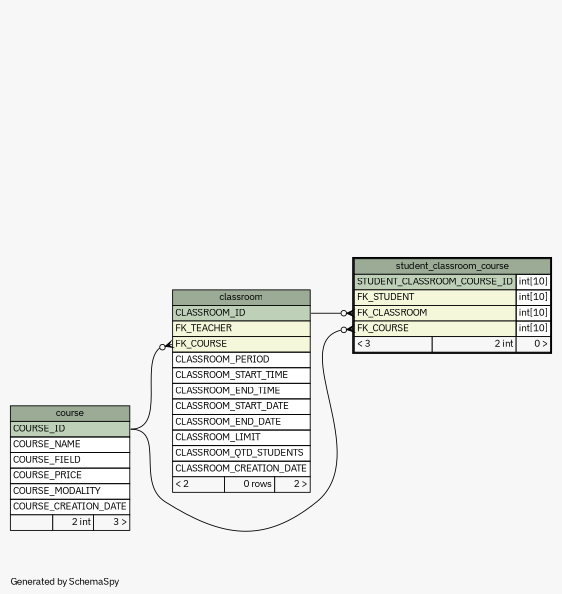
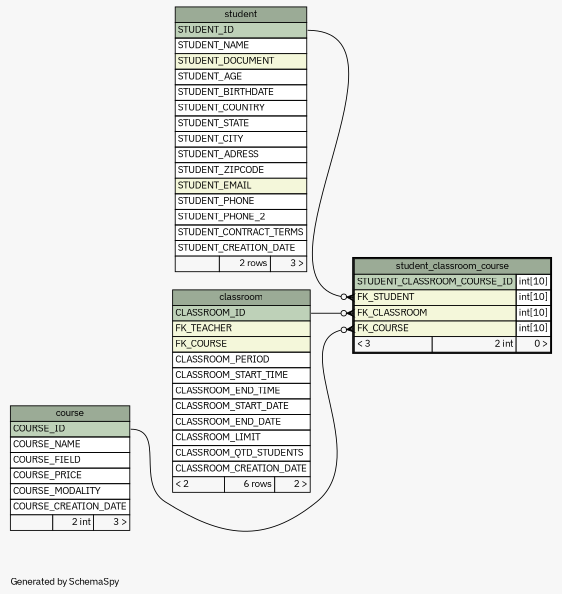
none -> (241, 139)
(151, 393) -> none
(258, 484) -> (258, 484)
